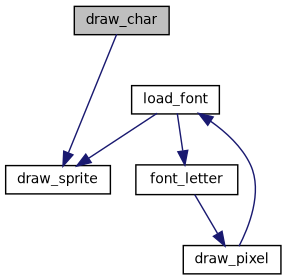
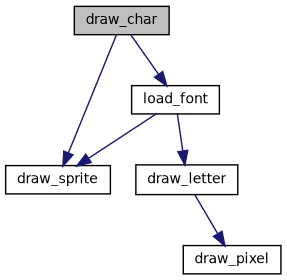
(254, 177) -> (145, 54)
(187, 180) -> (187, 180)
